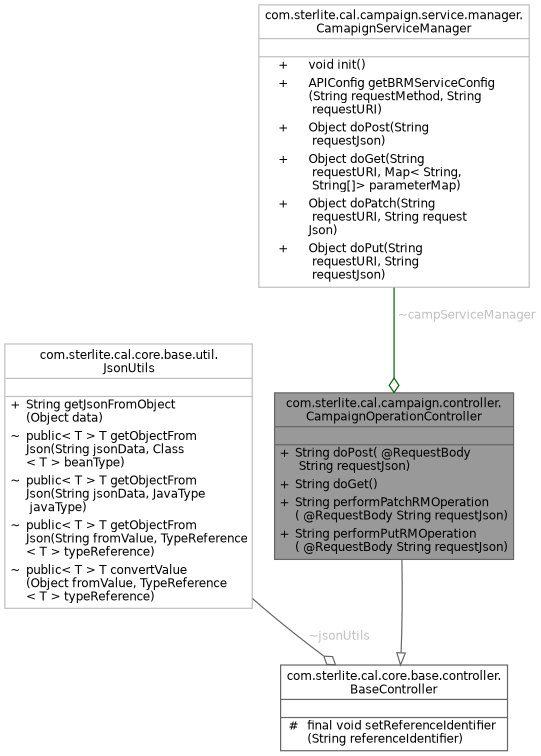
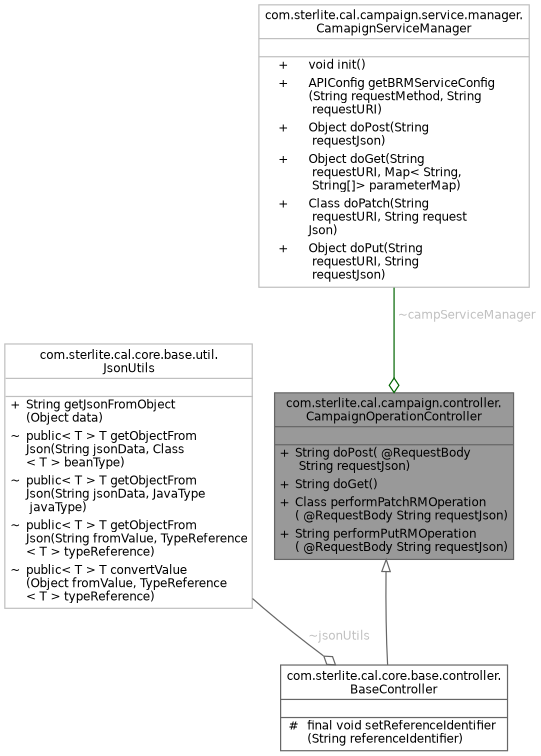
(372, 204) -> (369, 204)
(392, 503) -> (391, 503)
(402, 606) -> (386, 618)
